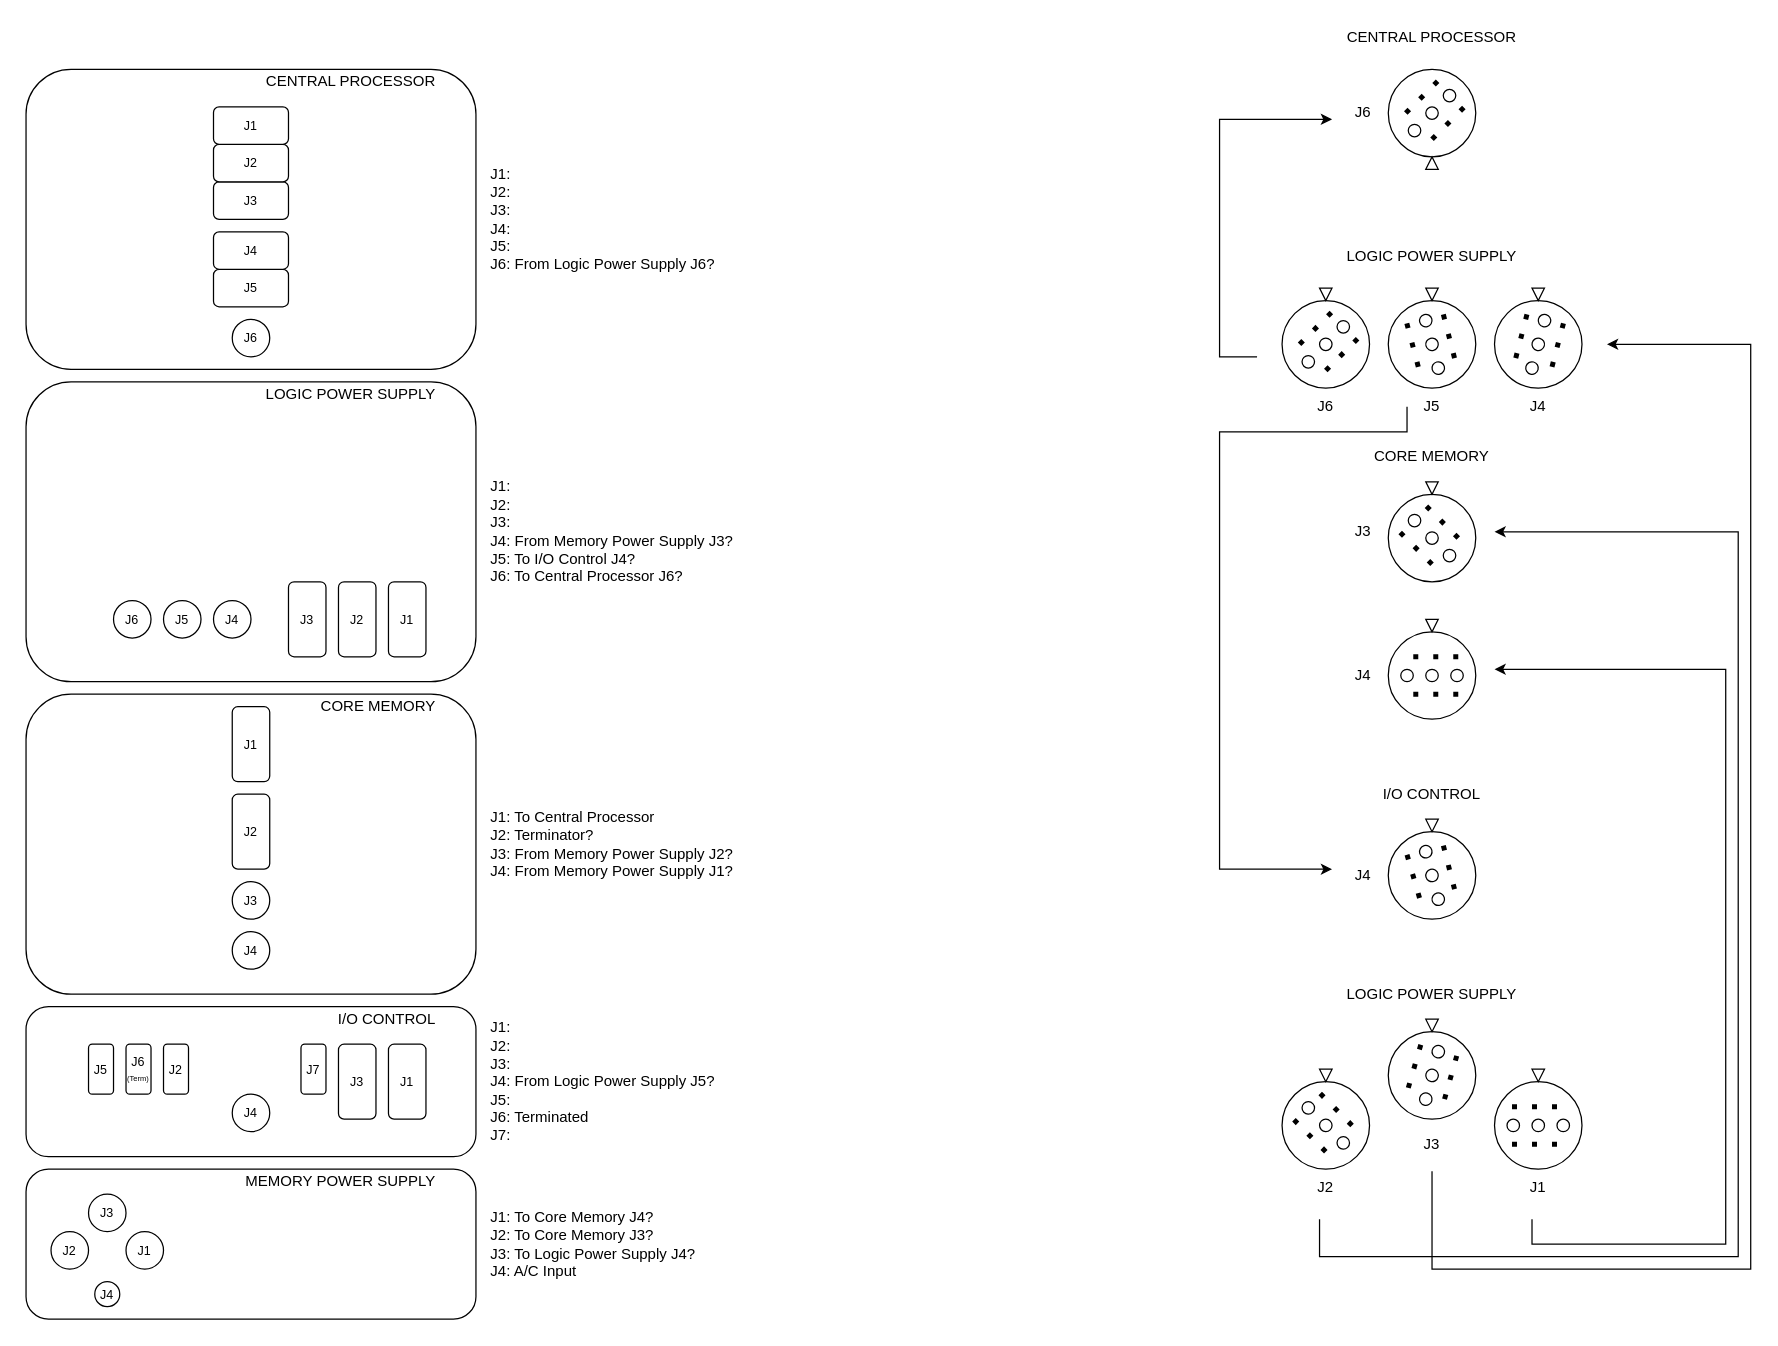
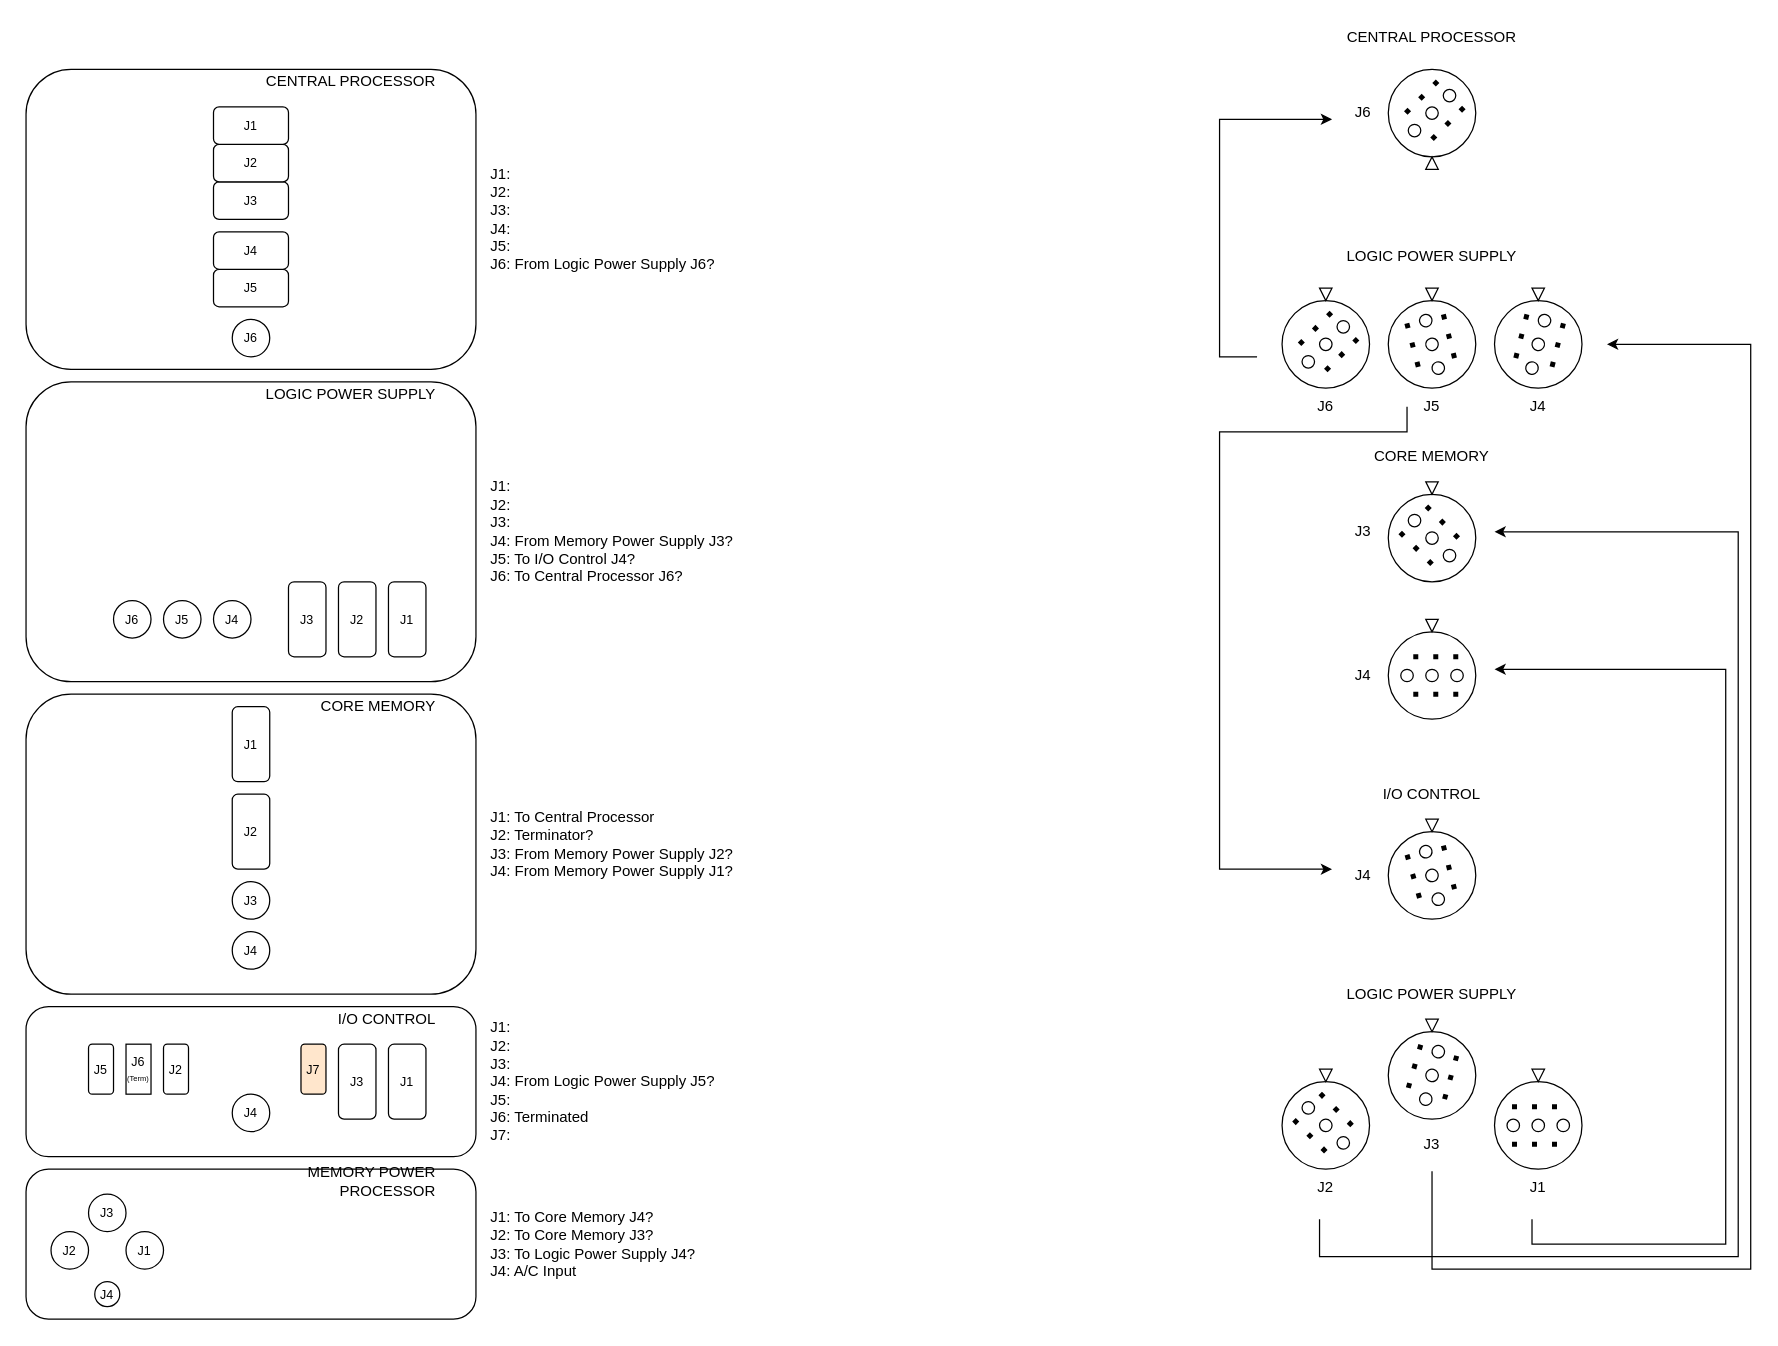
(138, 1069) -> (138, 1069)
(313, 1069) -> (313, 1069)
(360, 1182) -> (347, 1182)
